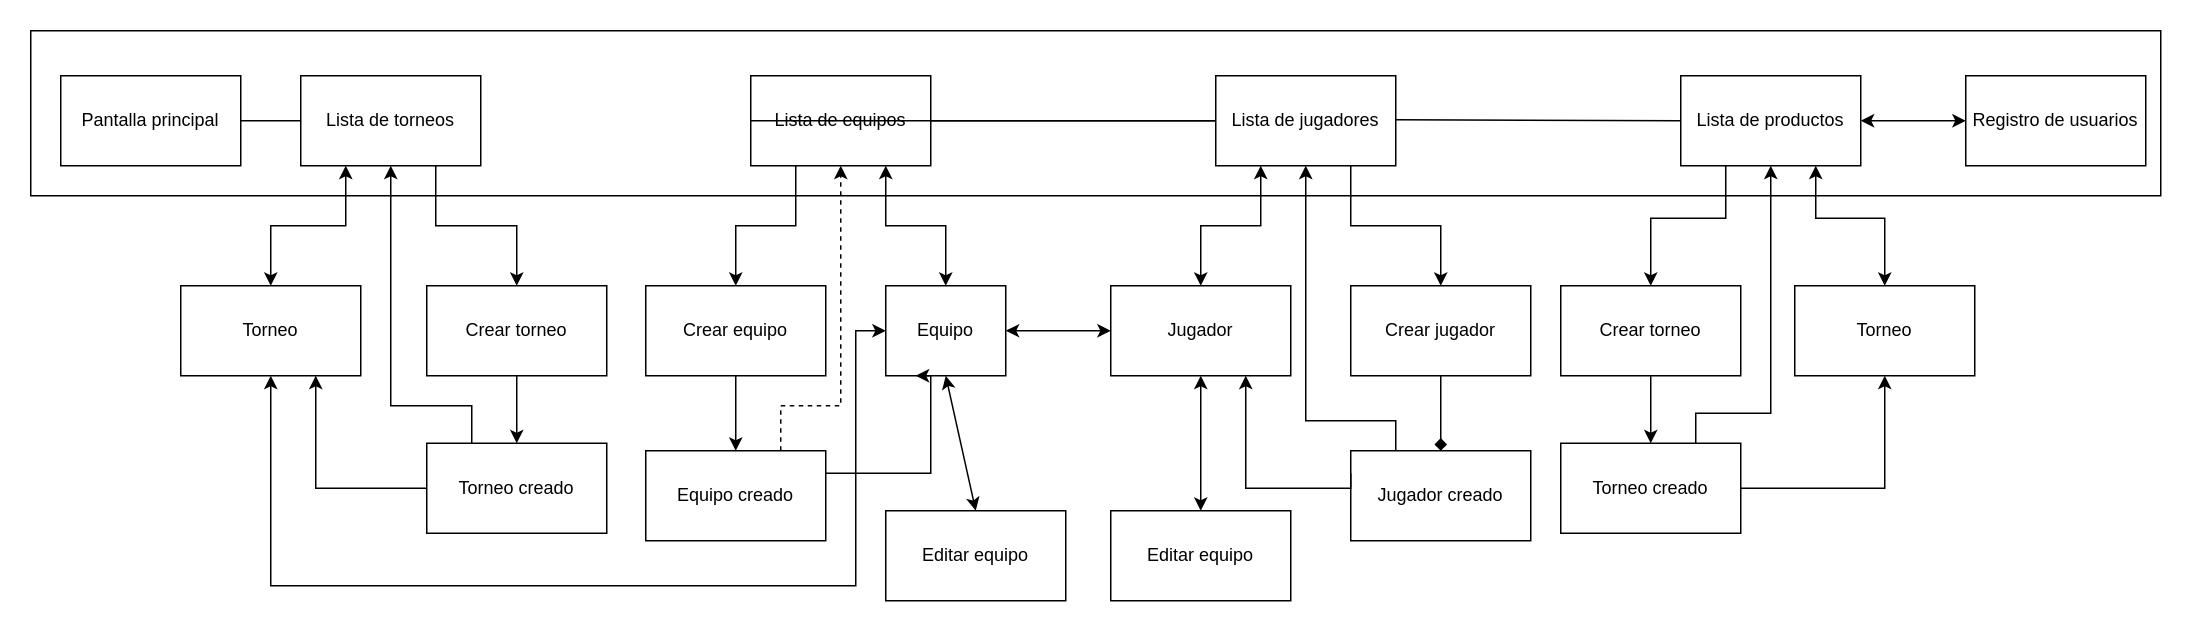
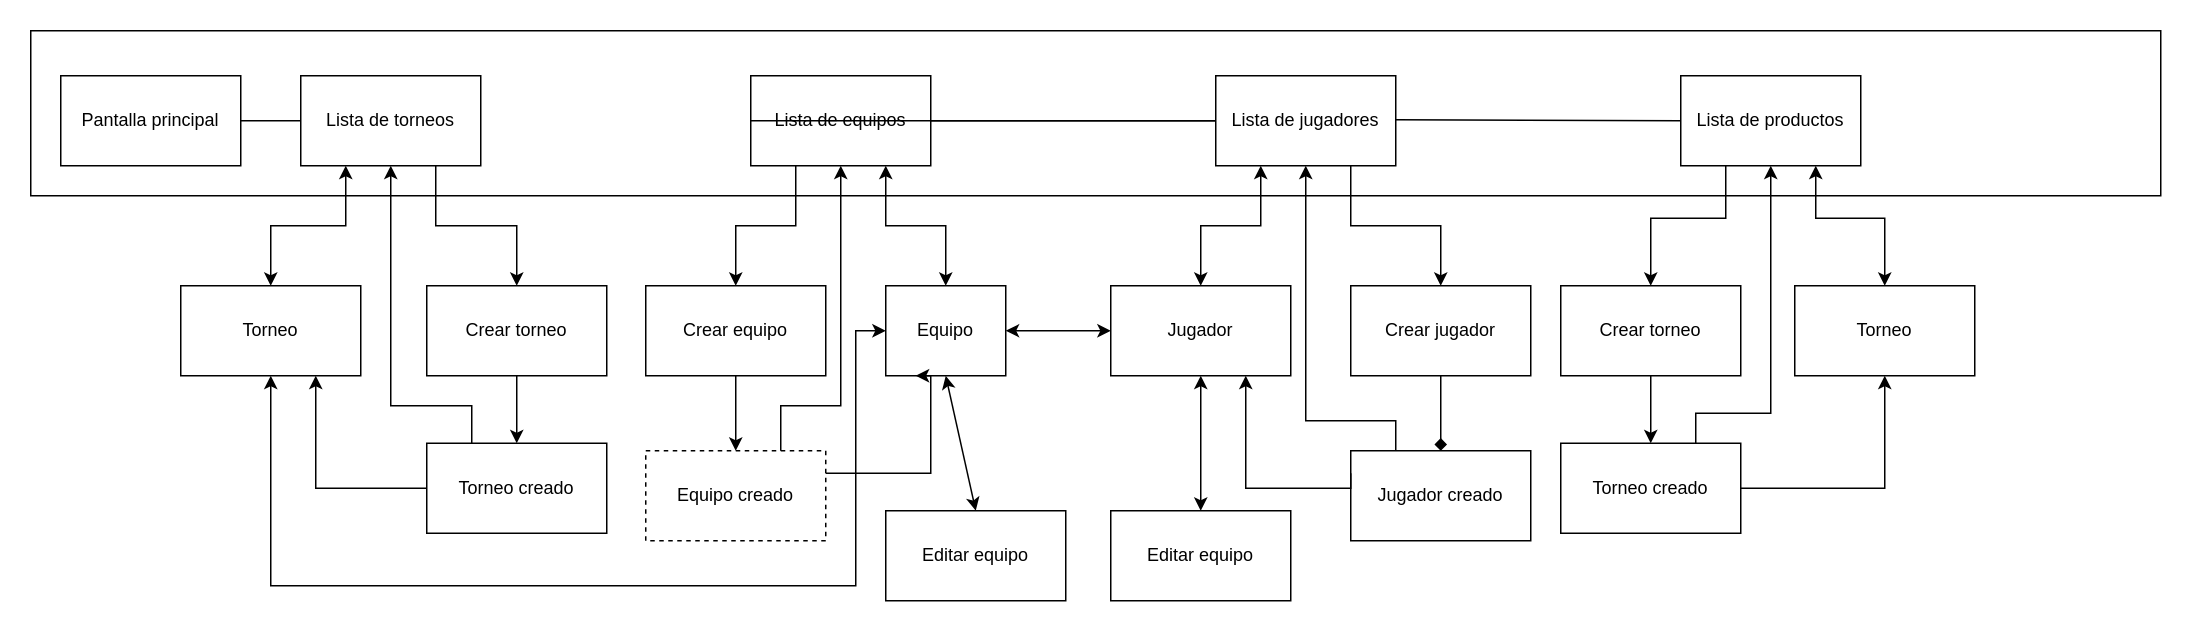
(1913, 121) -> none
(2056, 121) -> none
(841, 344) -> (841, 344)
(736, 496) -> (736, 496)
